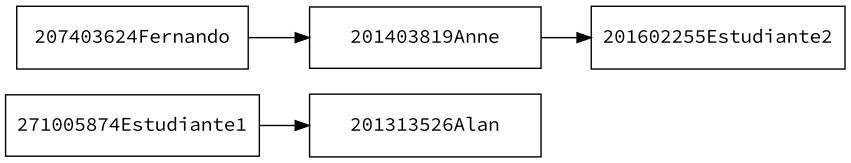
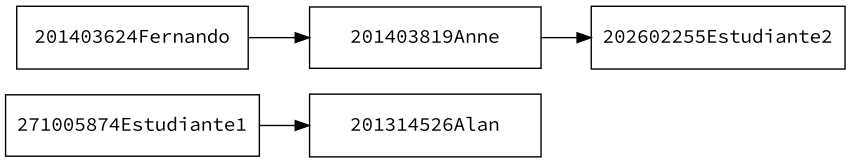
(132, 38) -> (132, 38)
(718, 38) -> (718, 38)
(425, 126) -> (425, 126)
